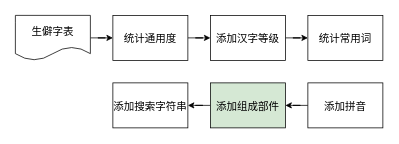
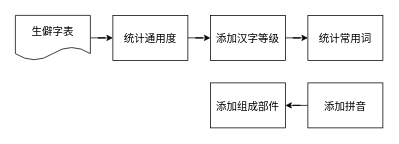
(150, 105) -> none
(196, 105) -> none
(248, 105) -> (248, 105)
